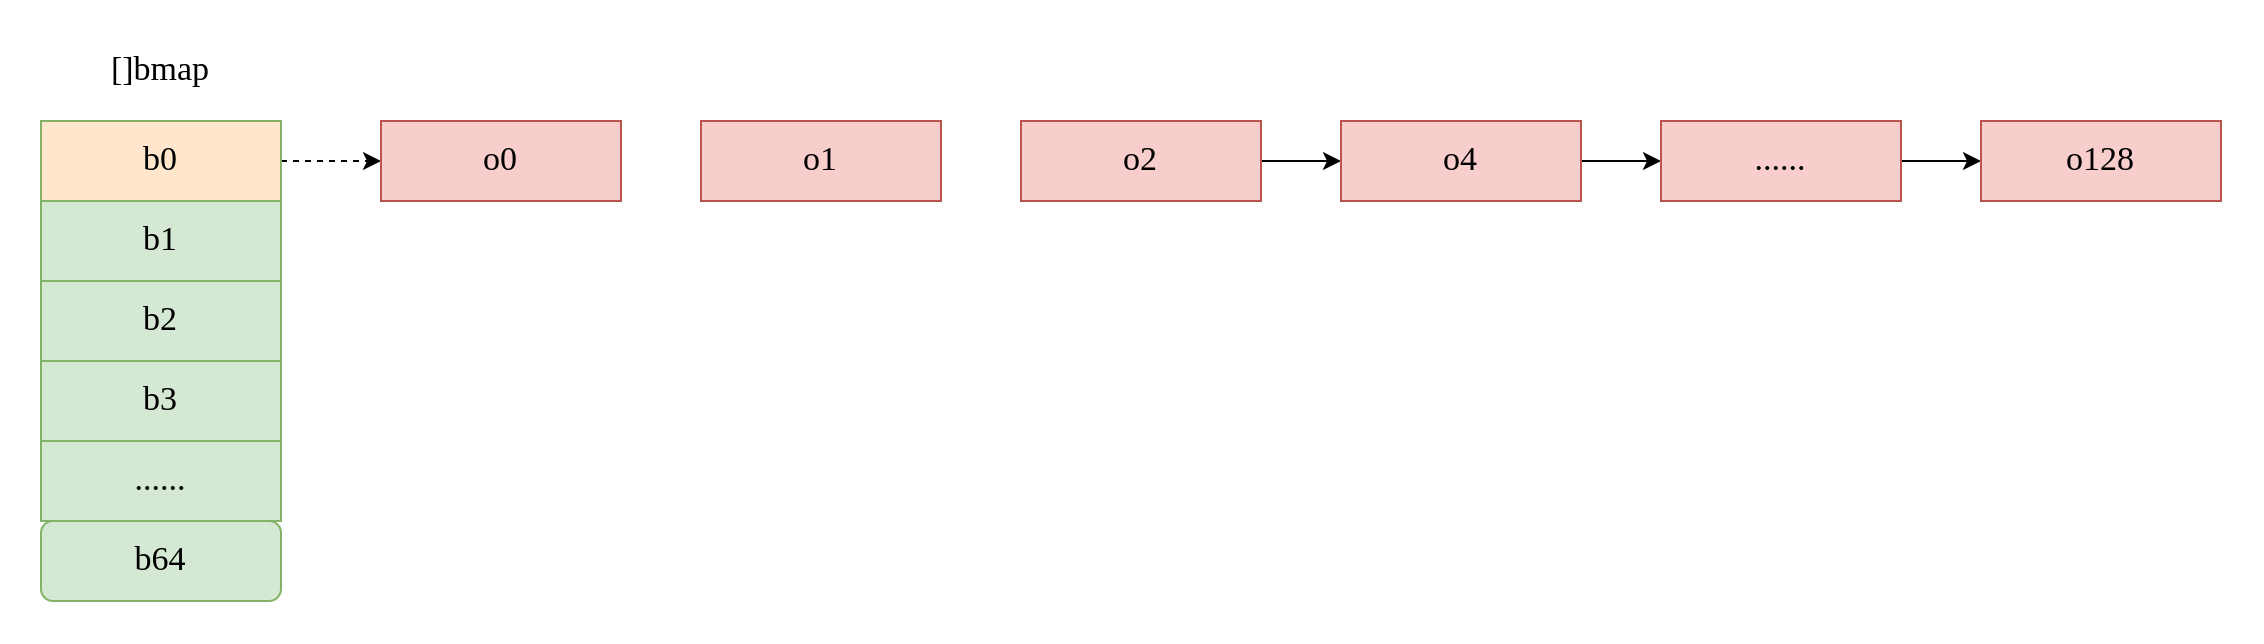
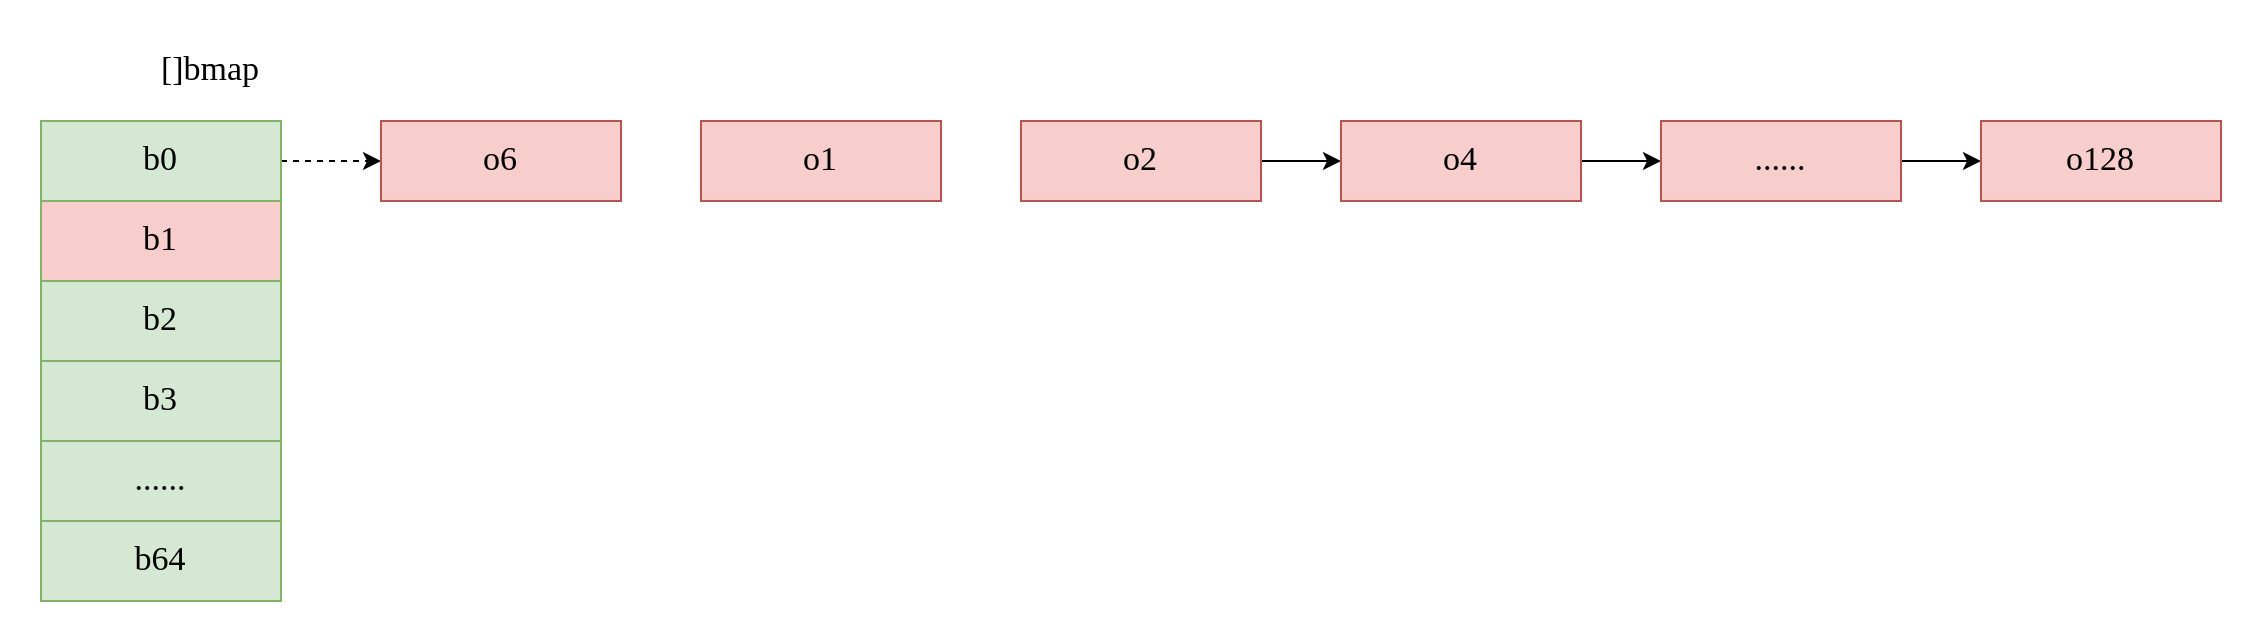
(161, 71) -> (211, 71)
(161, 161) -> (161, 161)
(501, 161) -> (501, 161)
(161, 241) -> (161, 241)
(161, 561) -> (161, 561)
